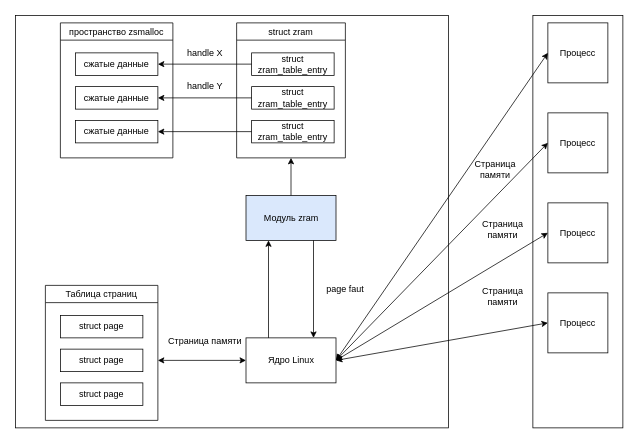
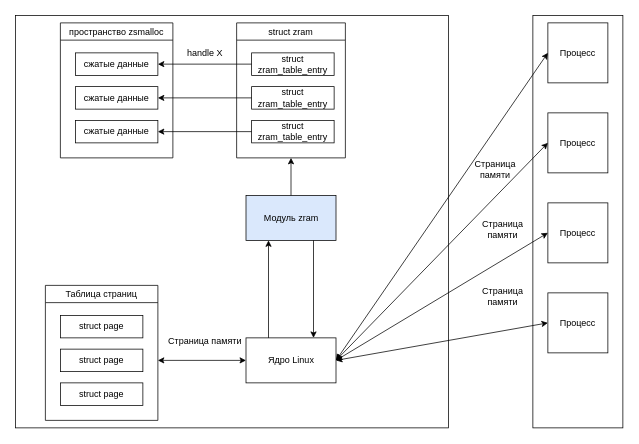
(205, 87) -> none
(345, 289) -> none
